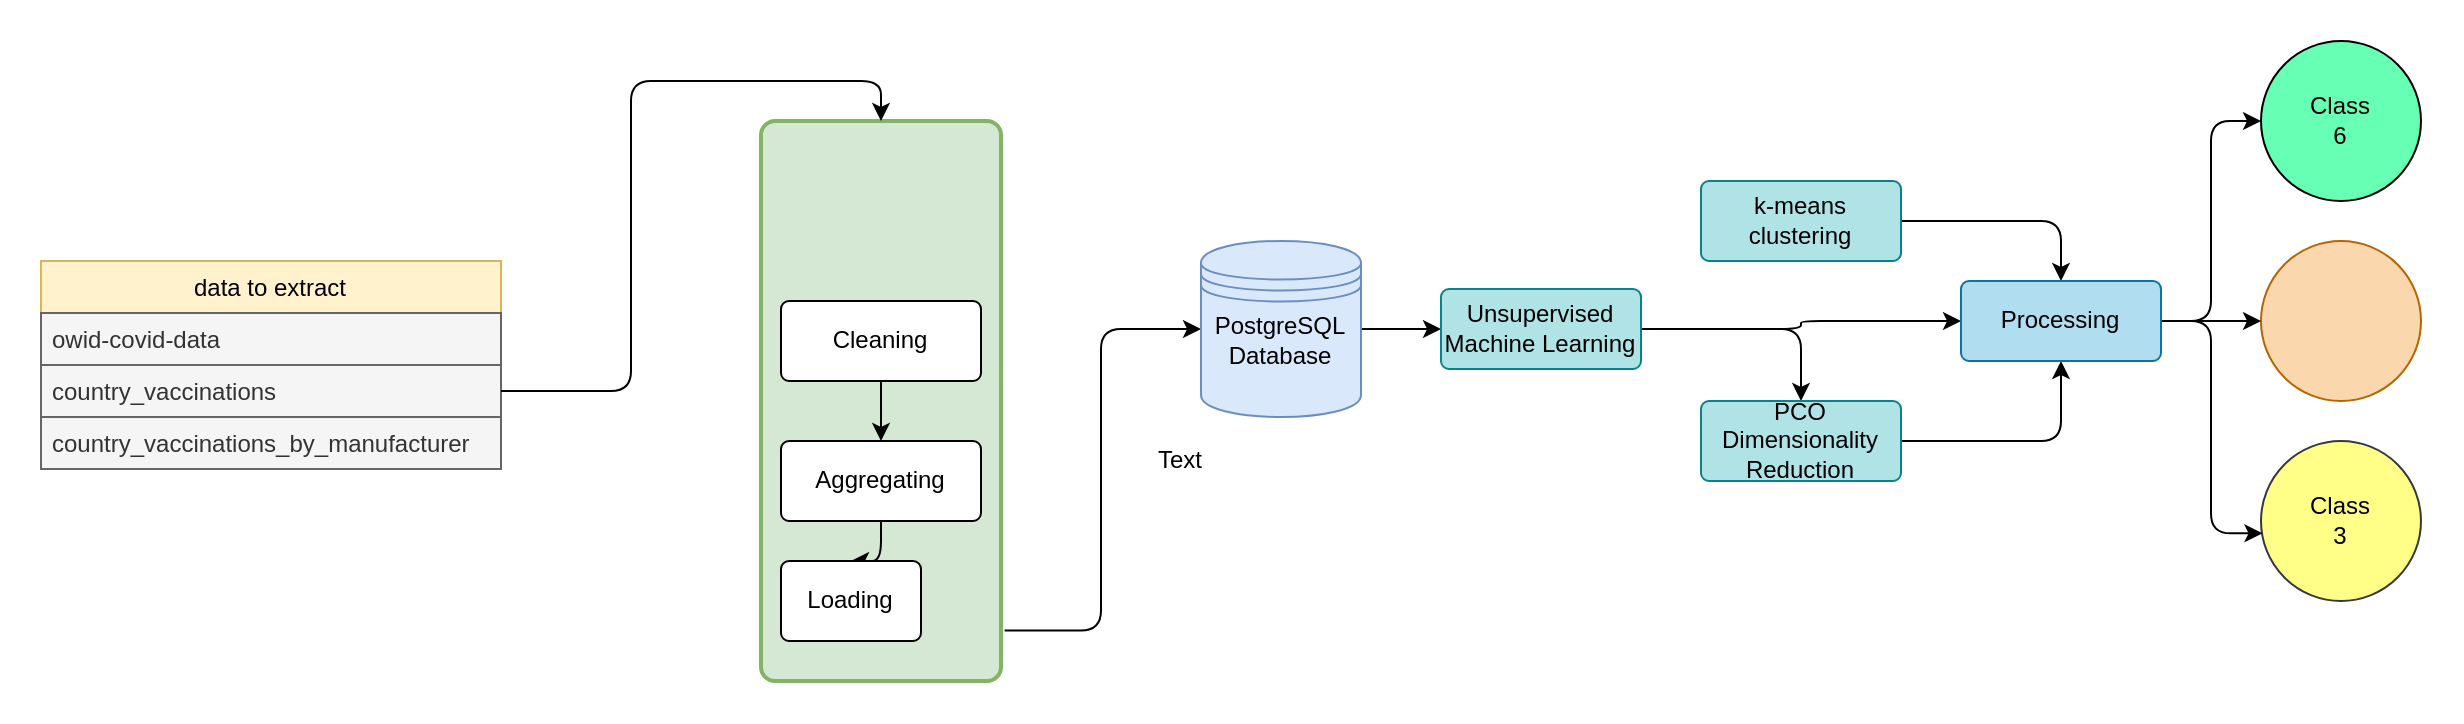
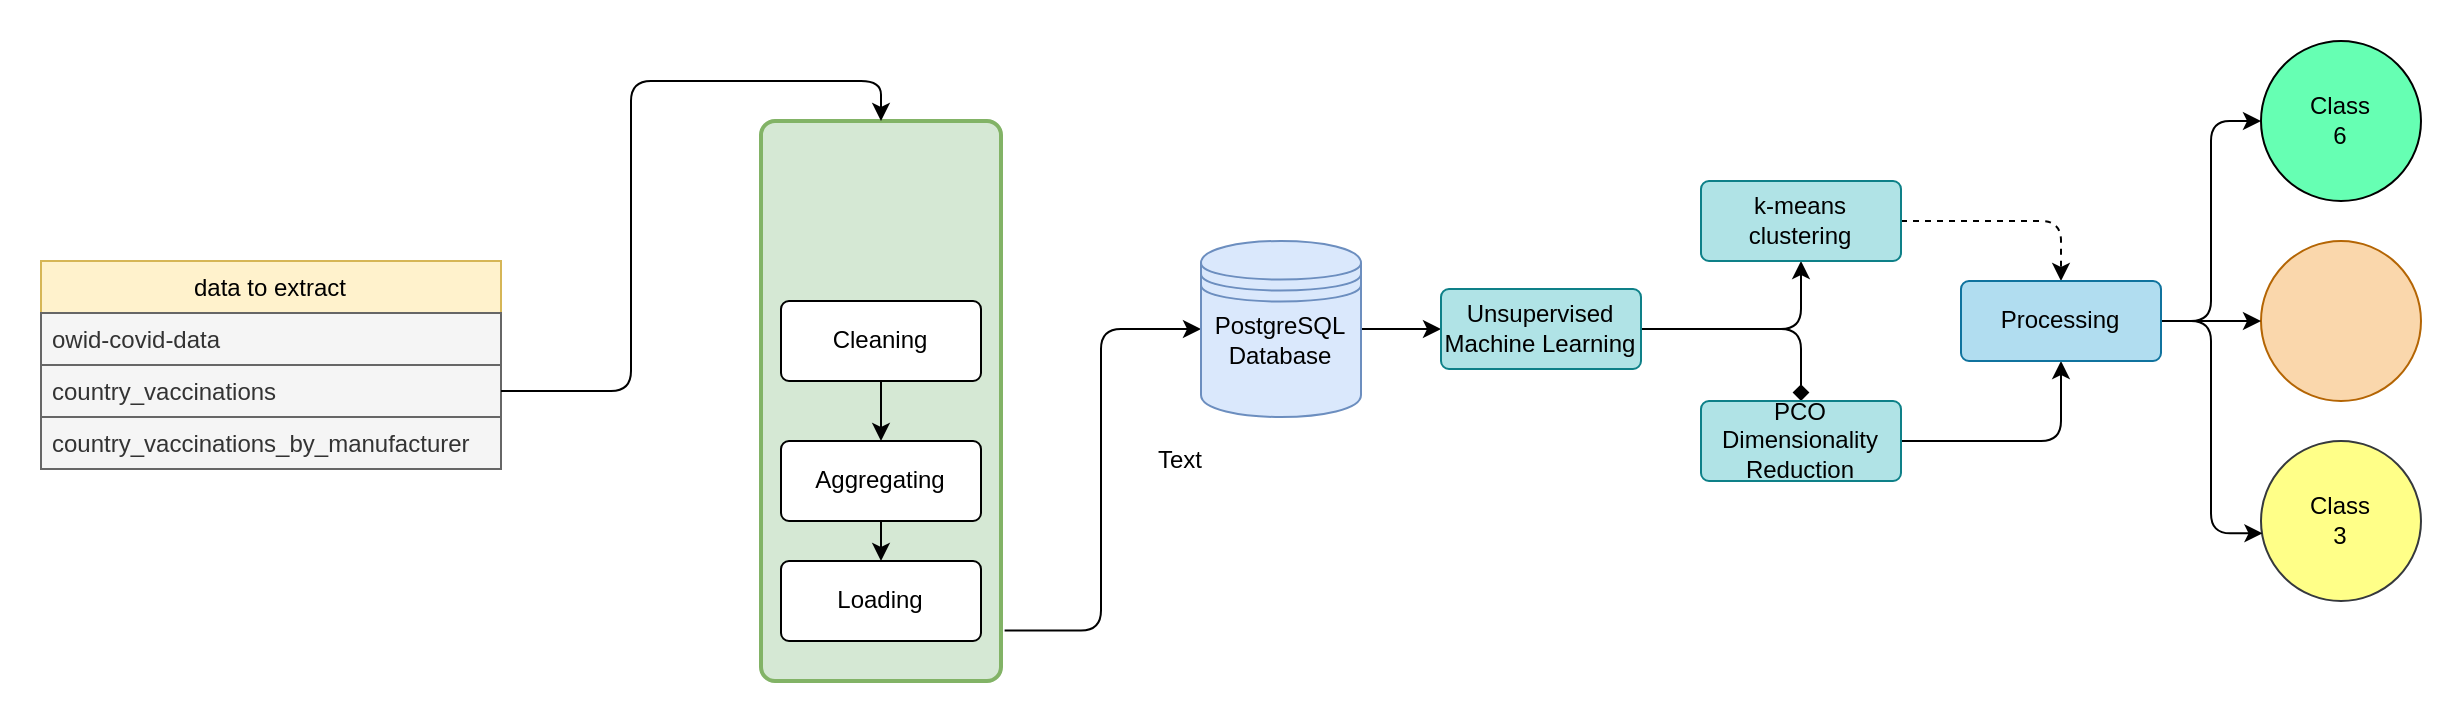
(1996, 221) -> (1996, 221)
(1871, 321) -> (1801, 300)
(1801, 386) -> (1801, 385)
(851, 601) -> (881, 601)
